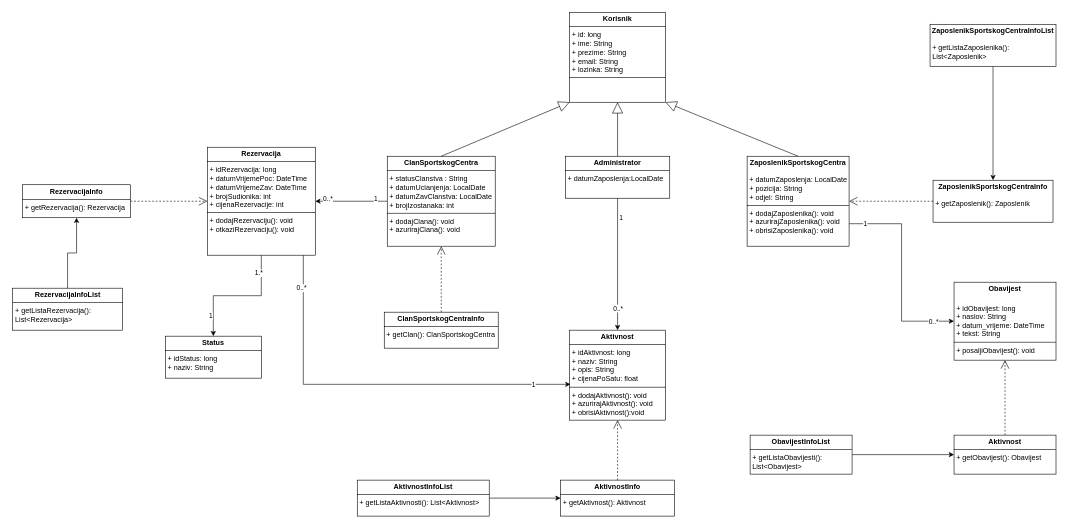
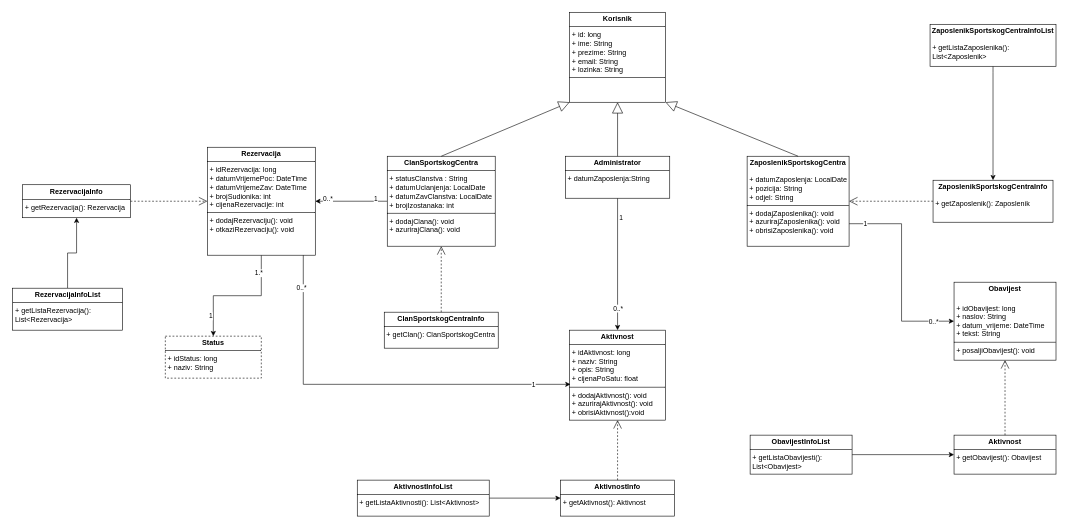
(616, 165) -> (610, 165)
(213, 357) -> (213, 357)
